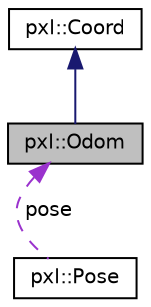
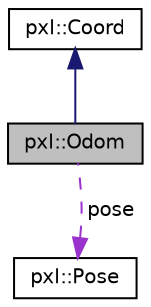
(18, 221) -> (81, 200)
